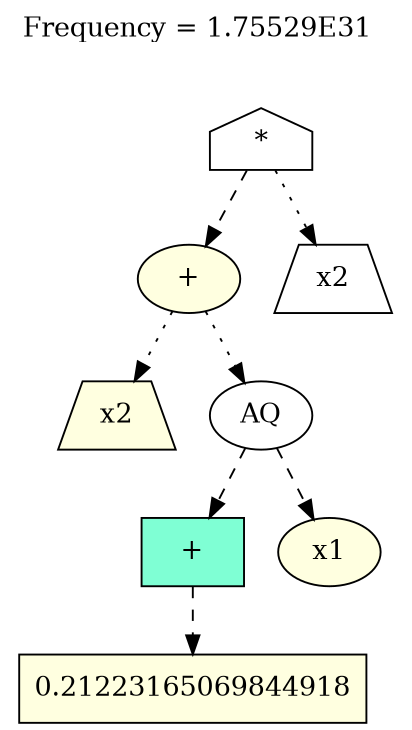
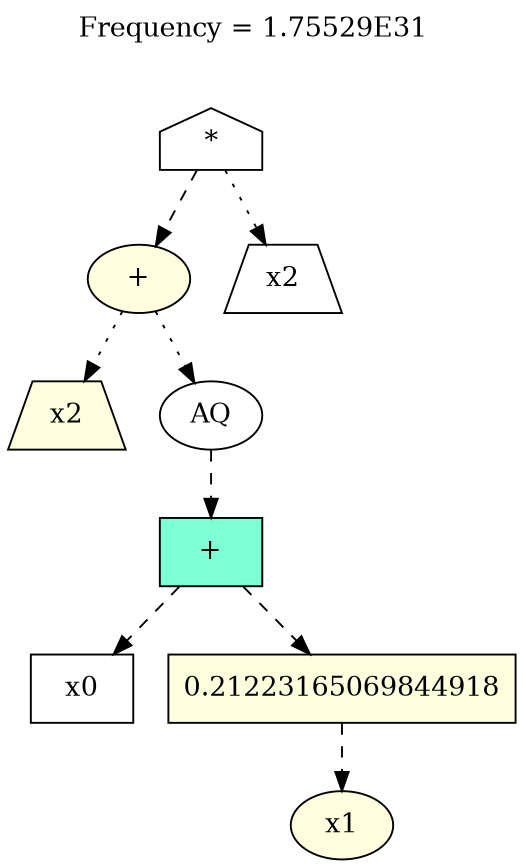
(291, 475) -> (342, 748)
none -> (82, 689)
